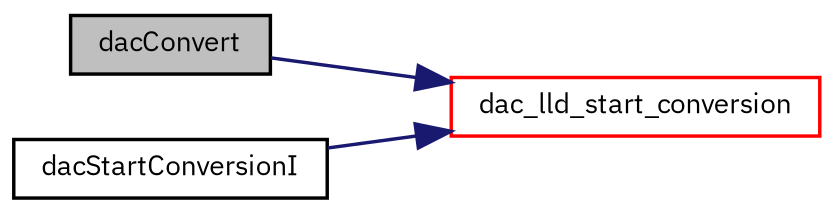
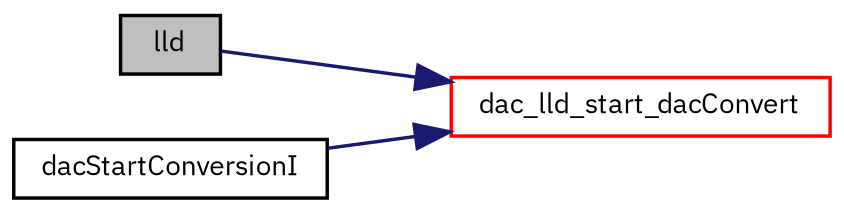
(170, 45) -> (170, 45)
(636, 107) -> (641, 107)
